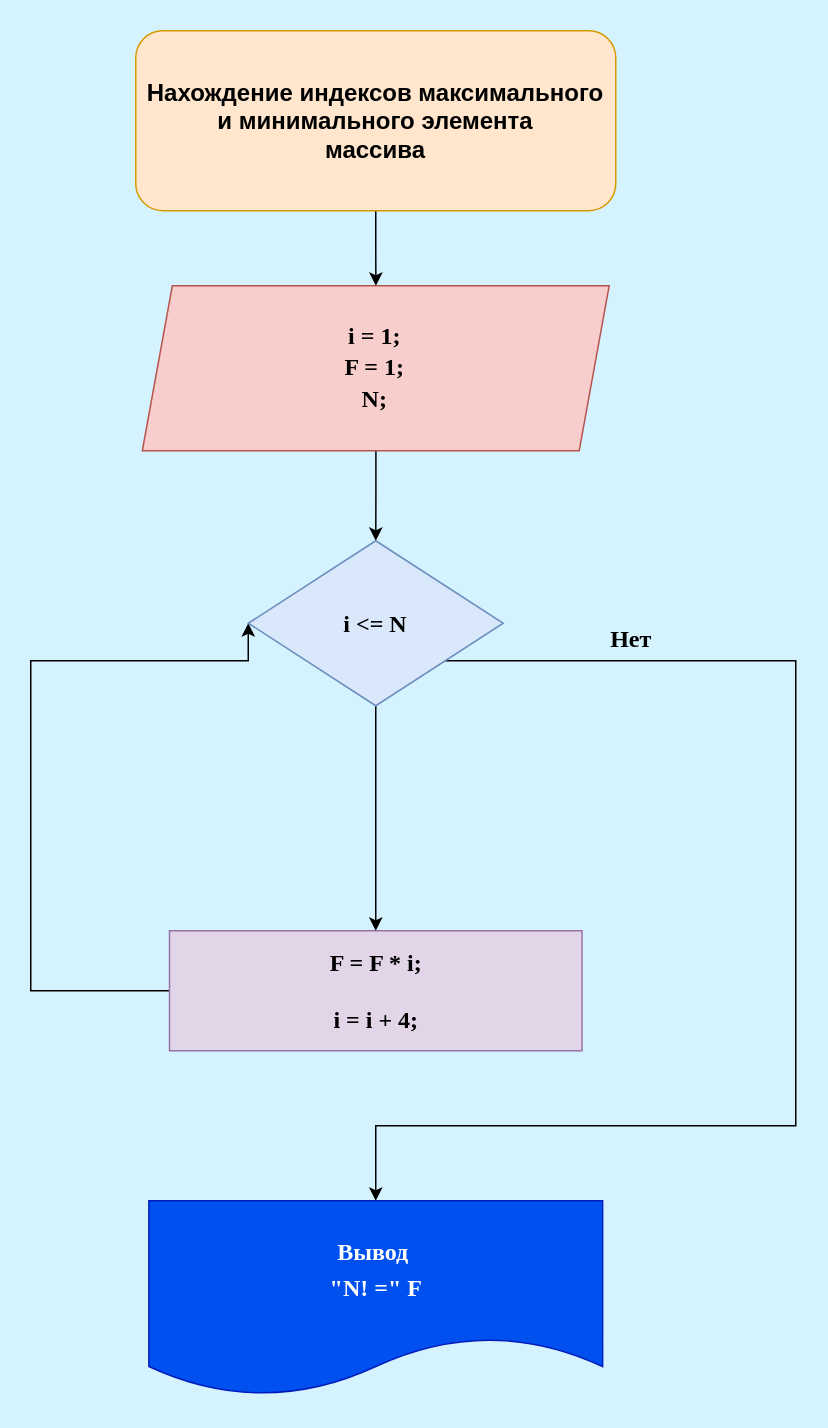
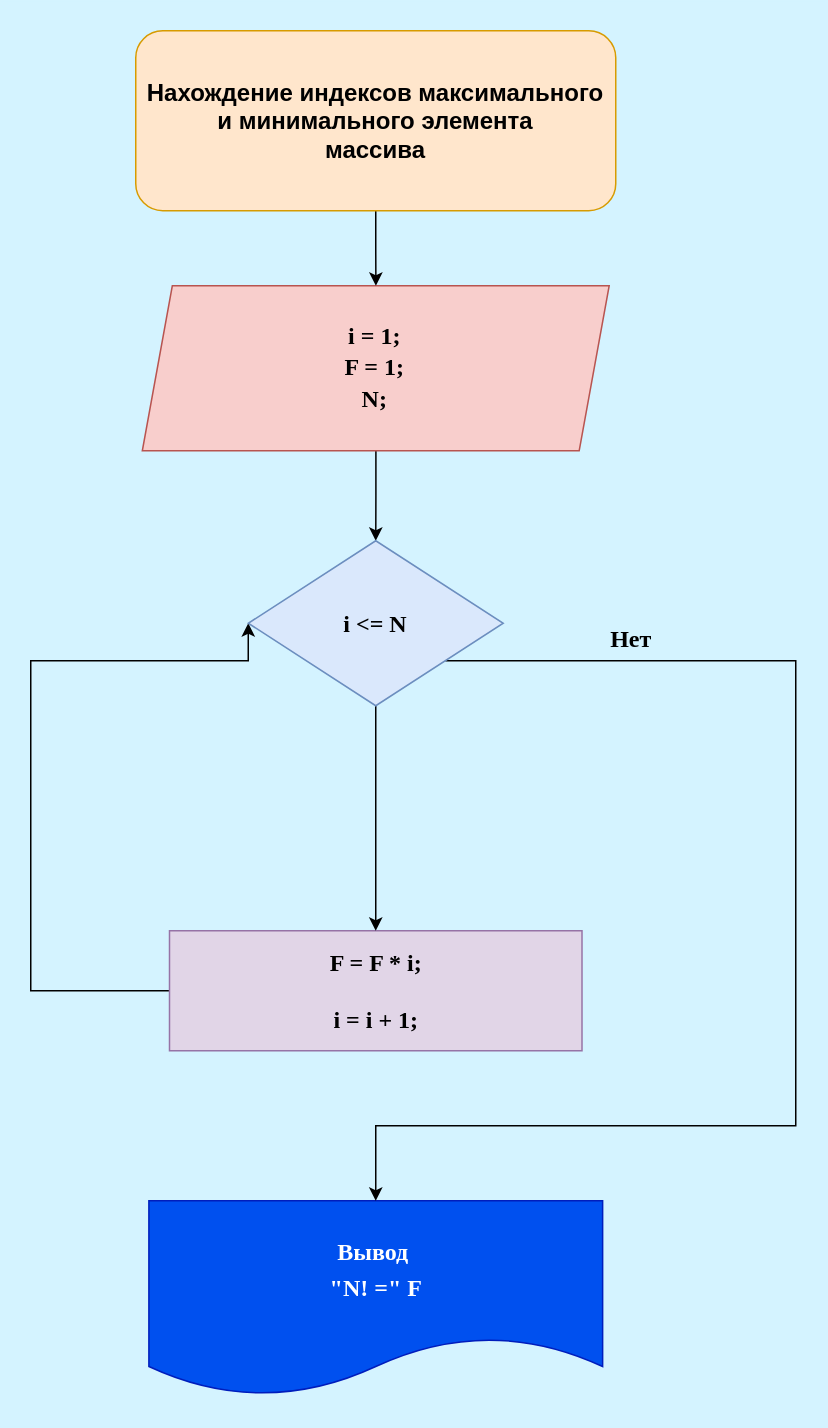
(377, 991) -> (377, 991)
